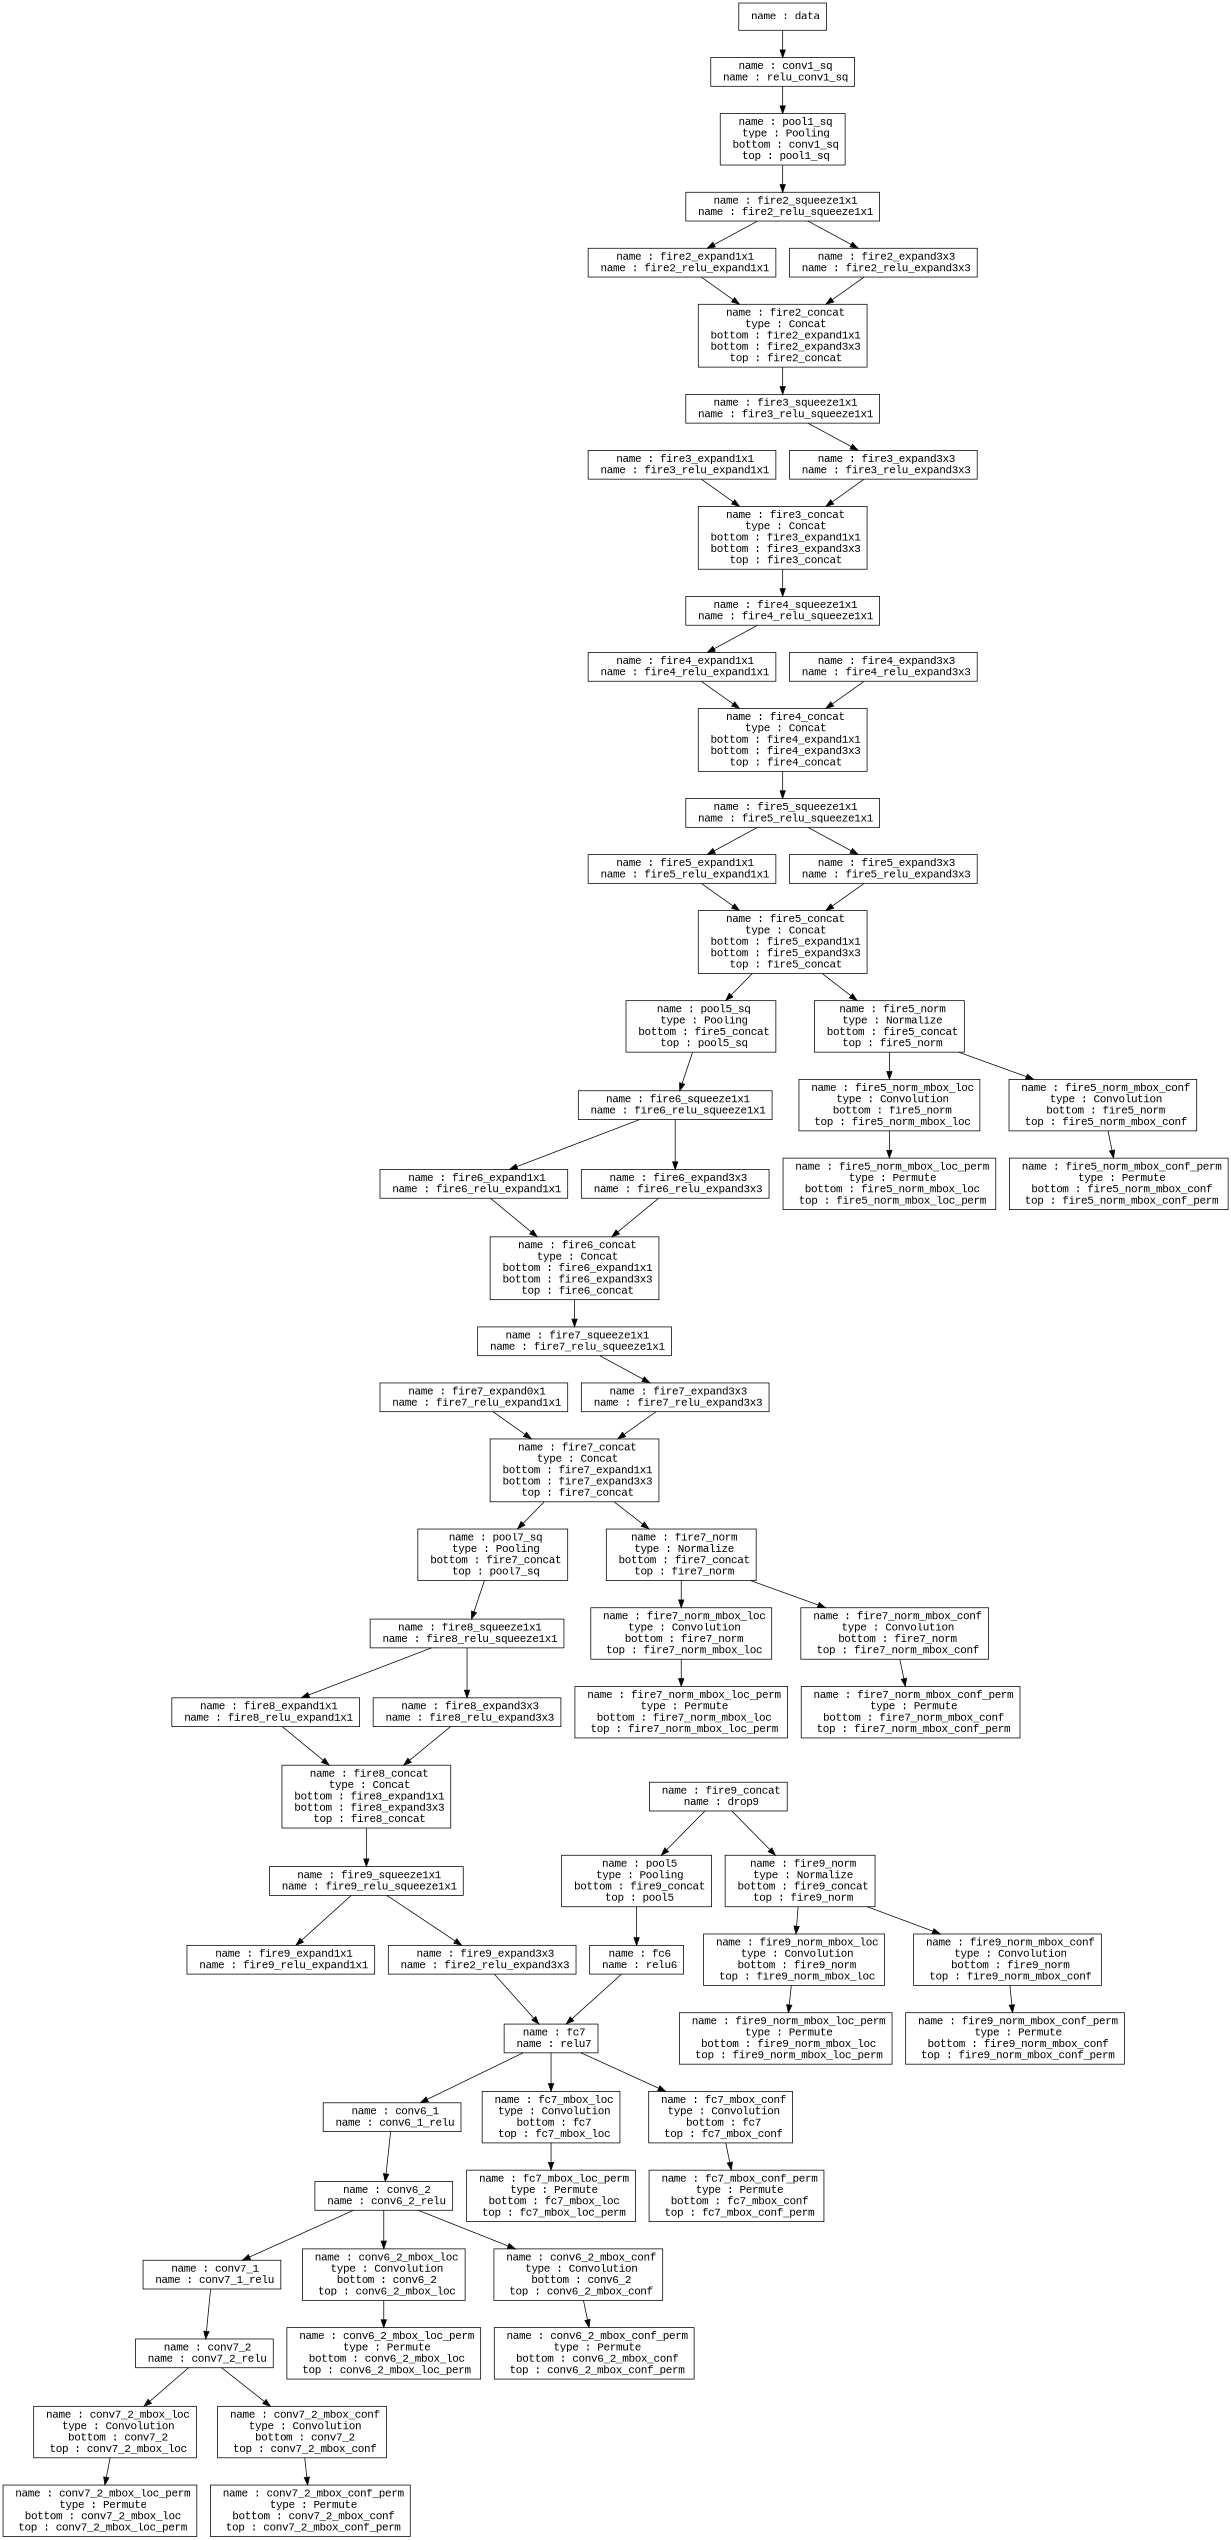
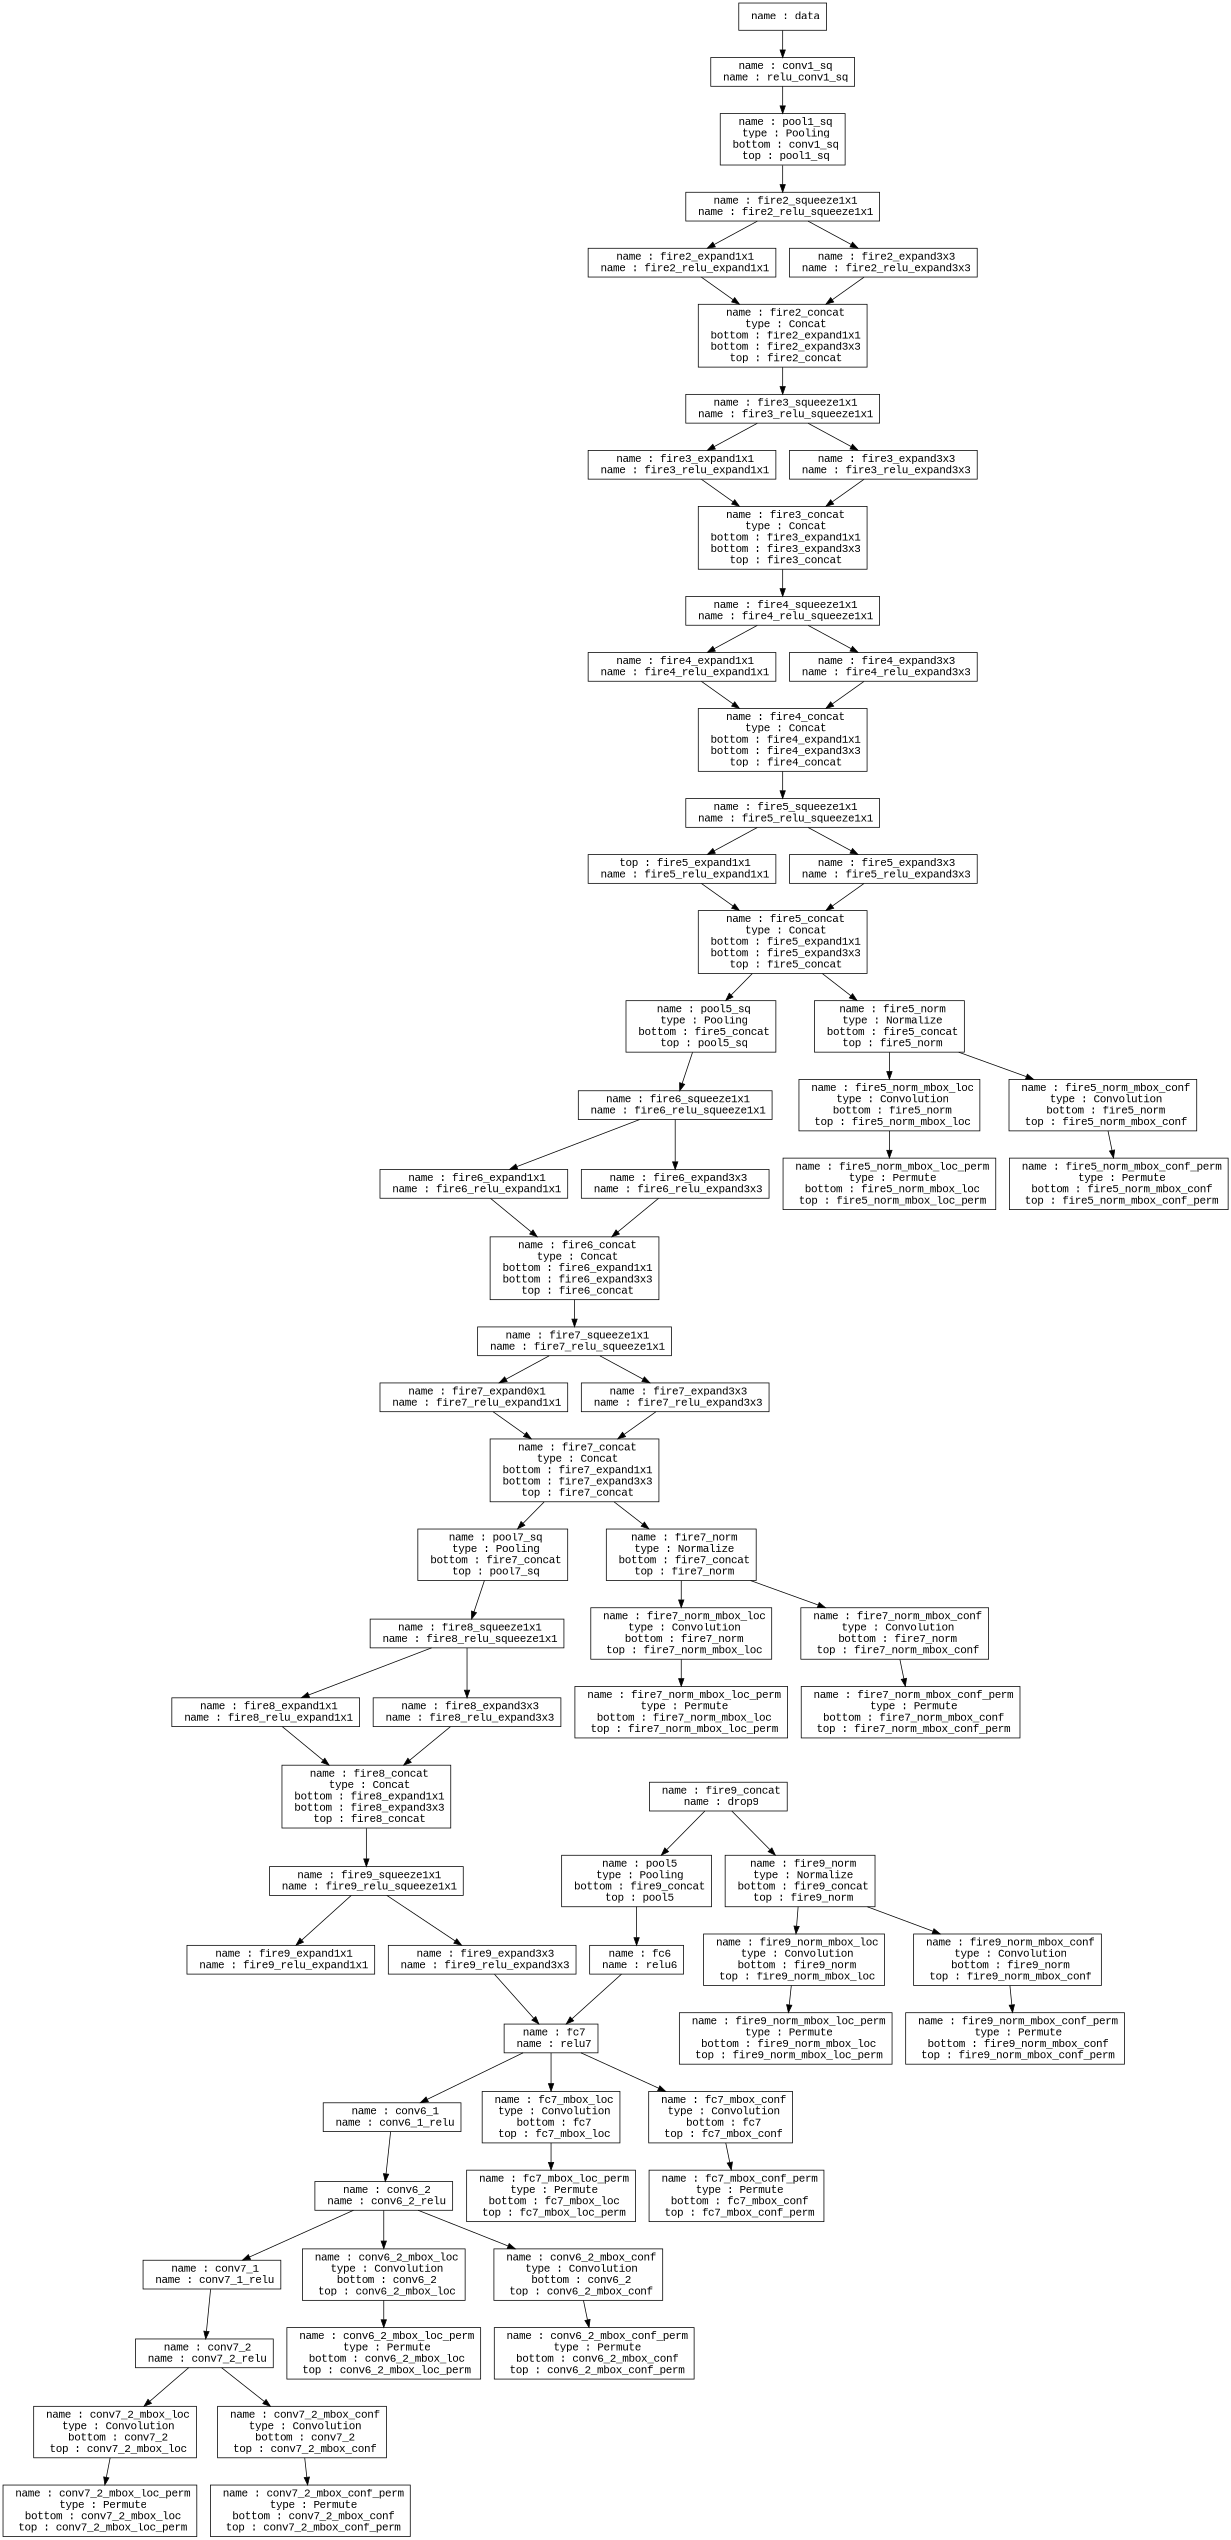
none -> (736, 435)
none -> (830, 637)
(682, 869) -> (682, 869)
none -> (527, 1368)
(482, 1960) -> (482, 1960)
